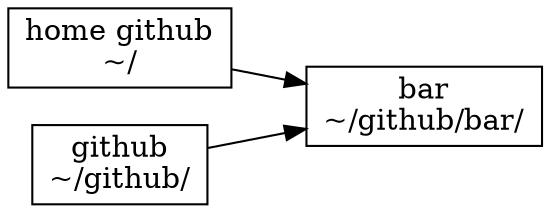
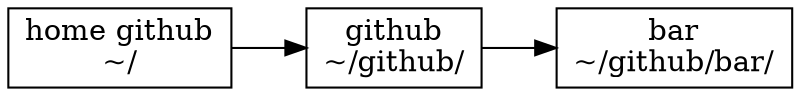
(259, 75) -> (258, 48)
